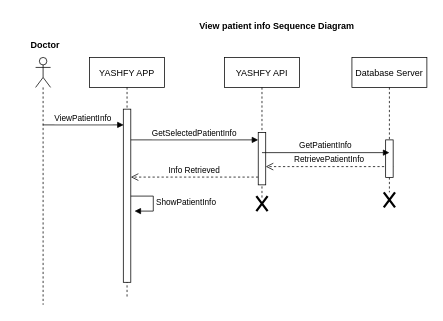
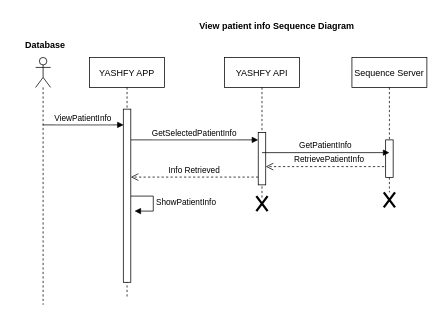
(45, 45) -> (45, 45)
(389, 73) -> (389, 73)
